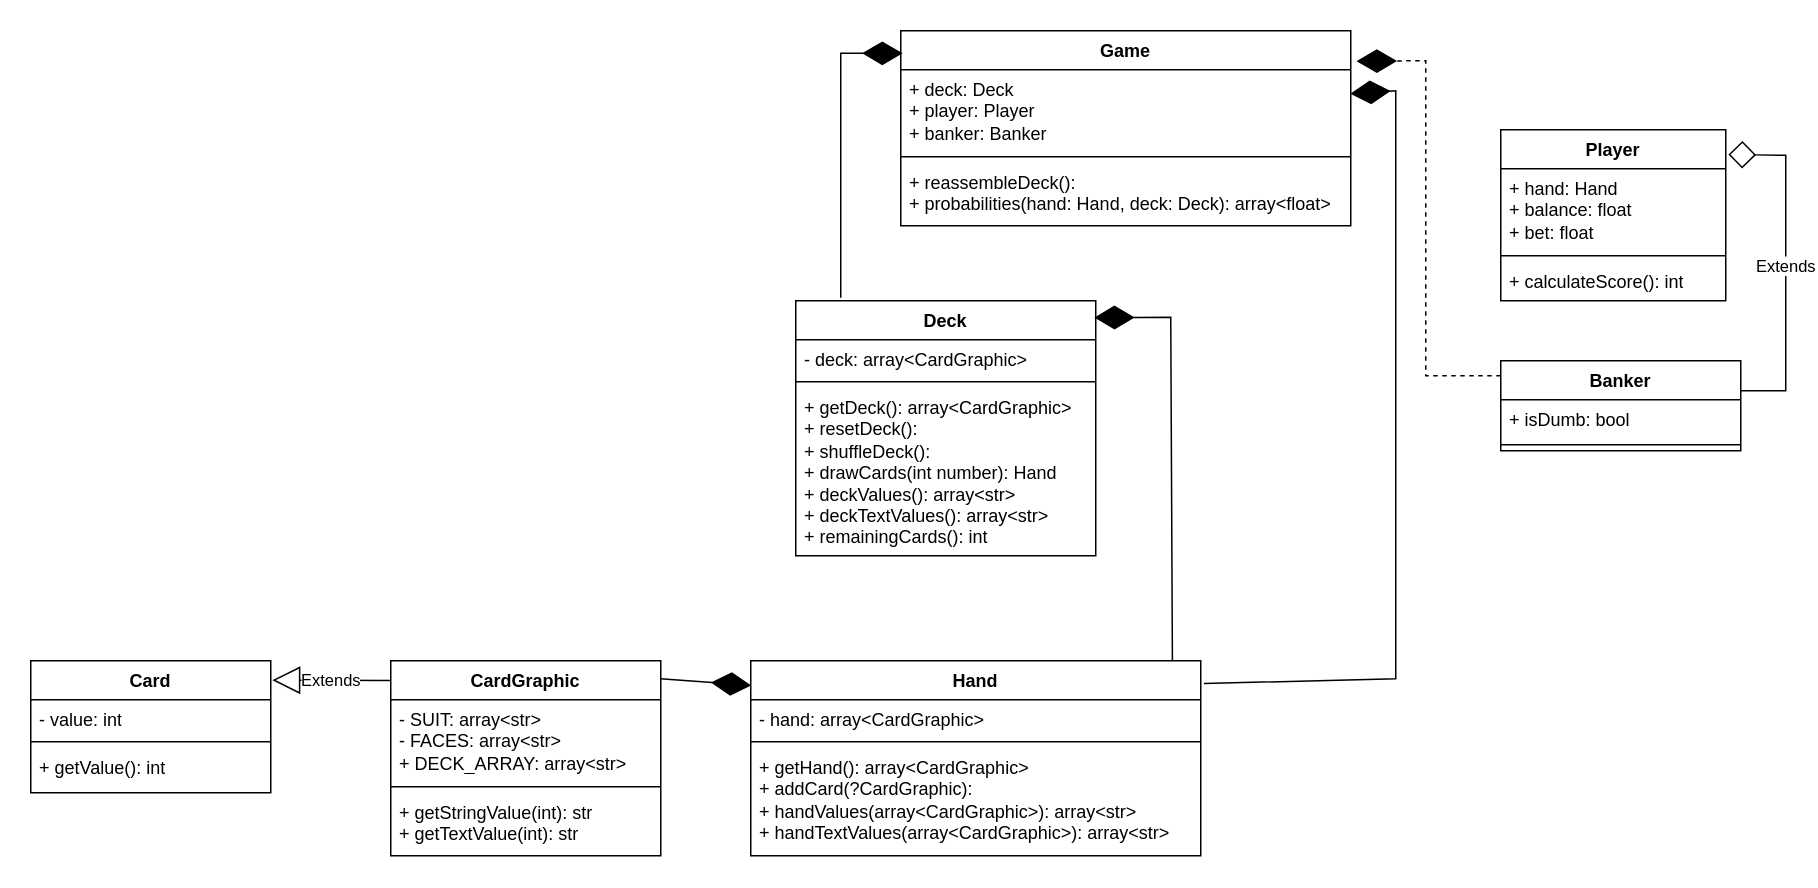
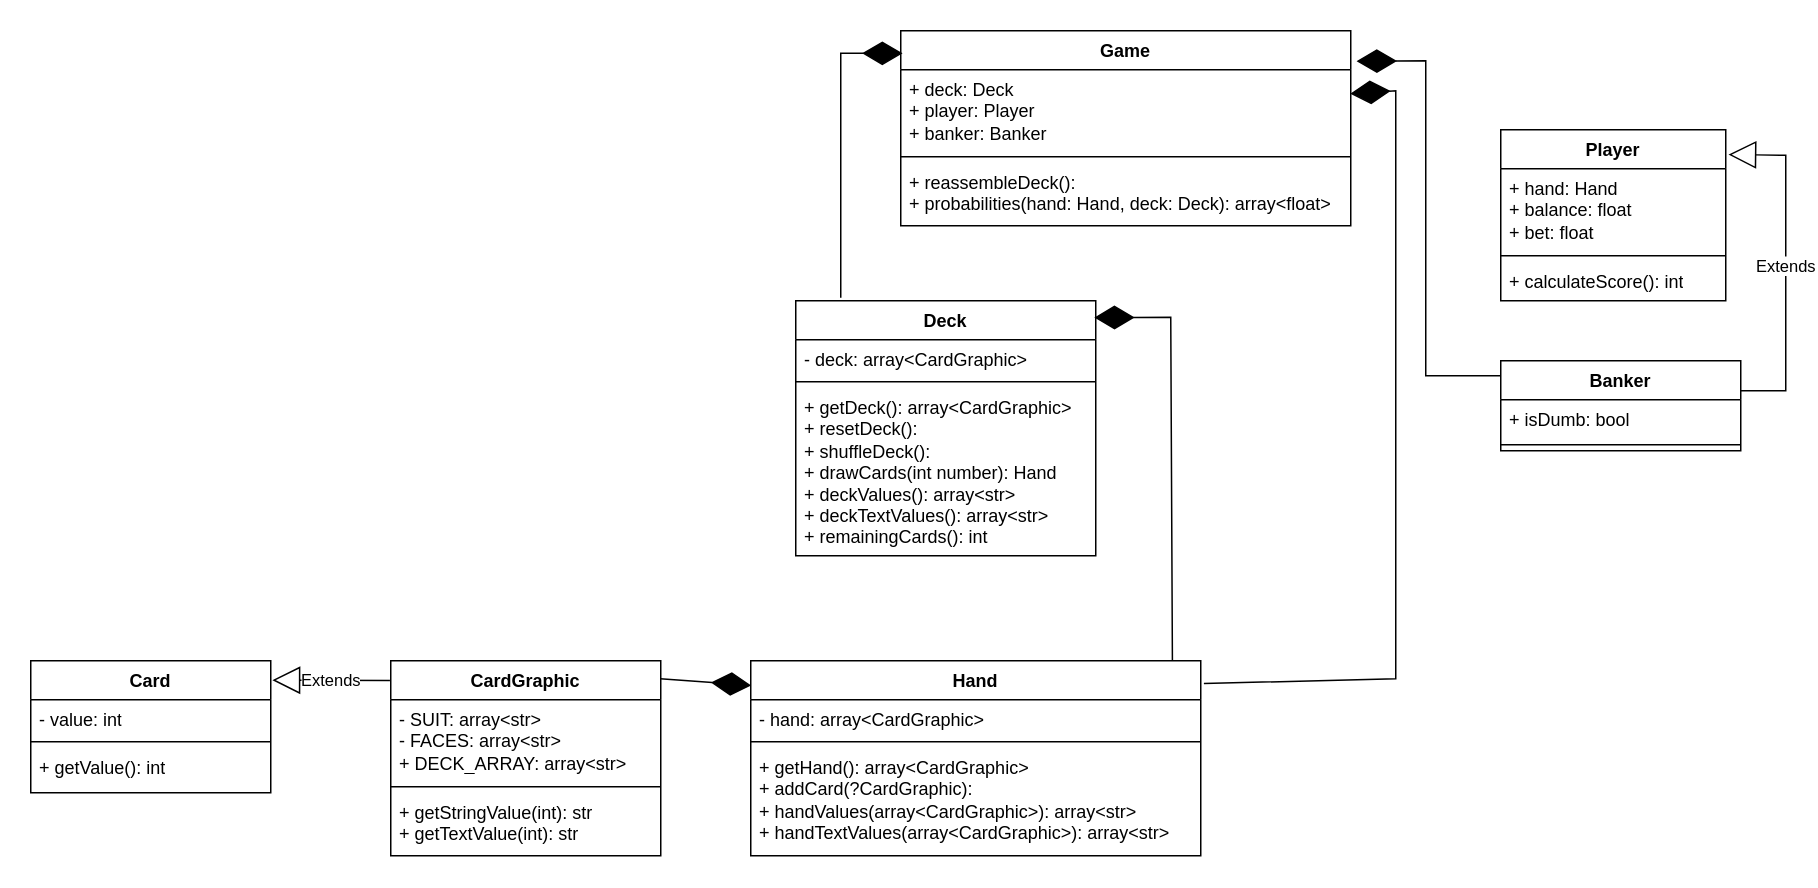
(1756, 155) -> (1757, 155)
(1426, 239) -> (1426, 239)
